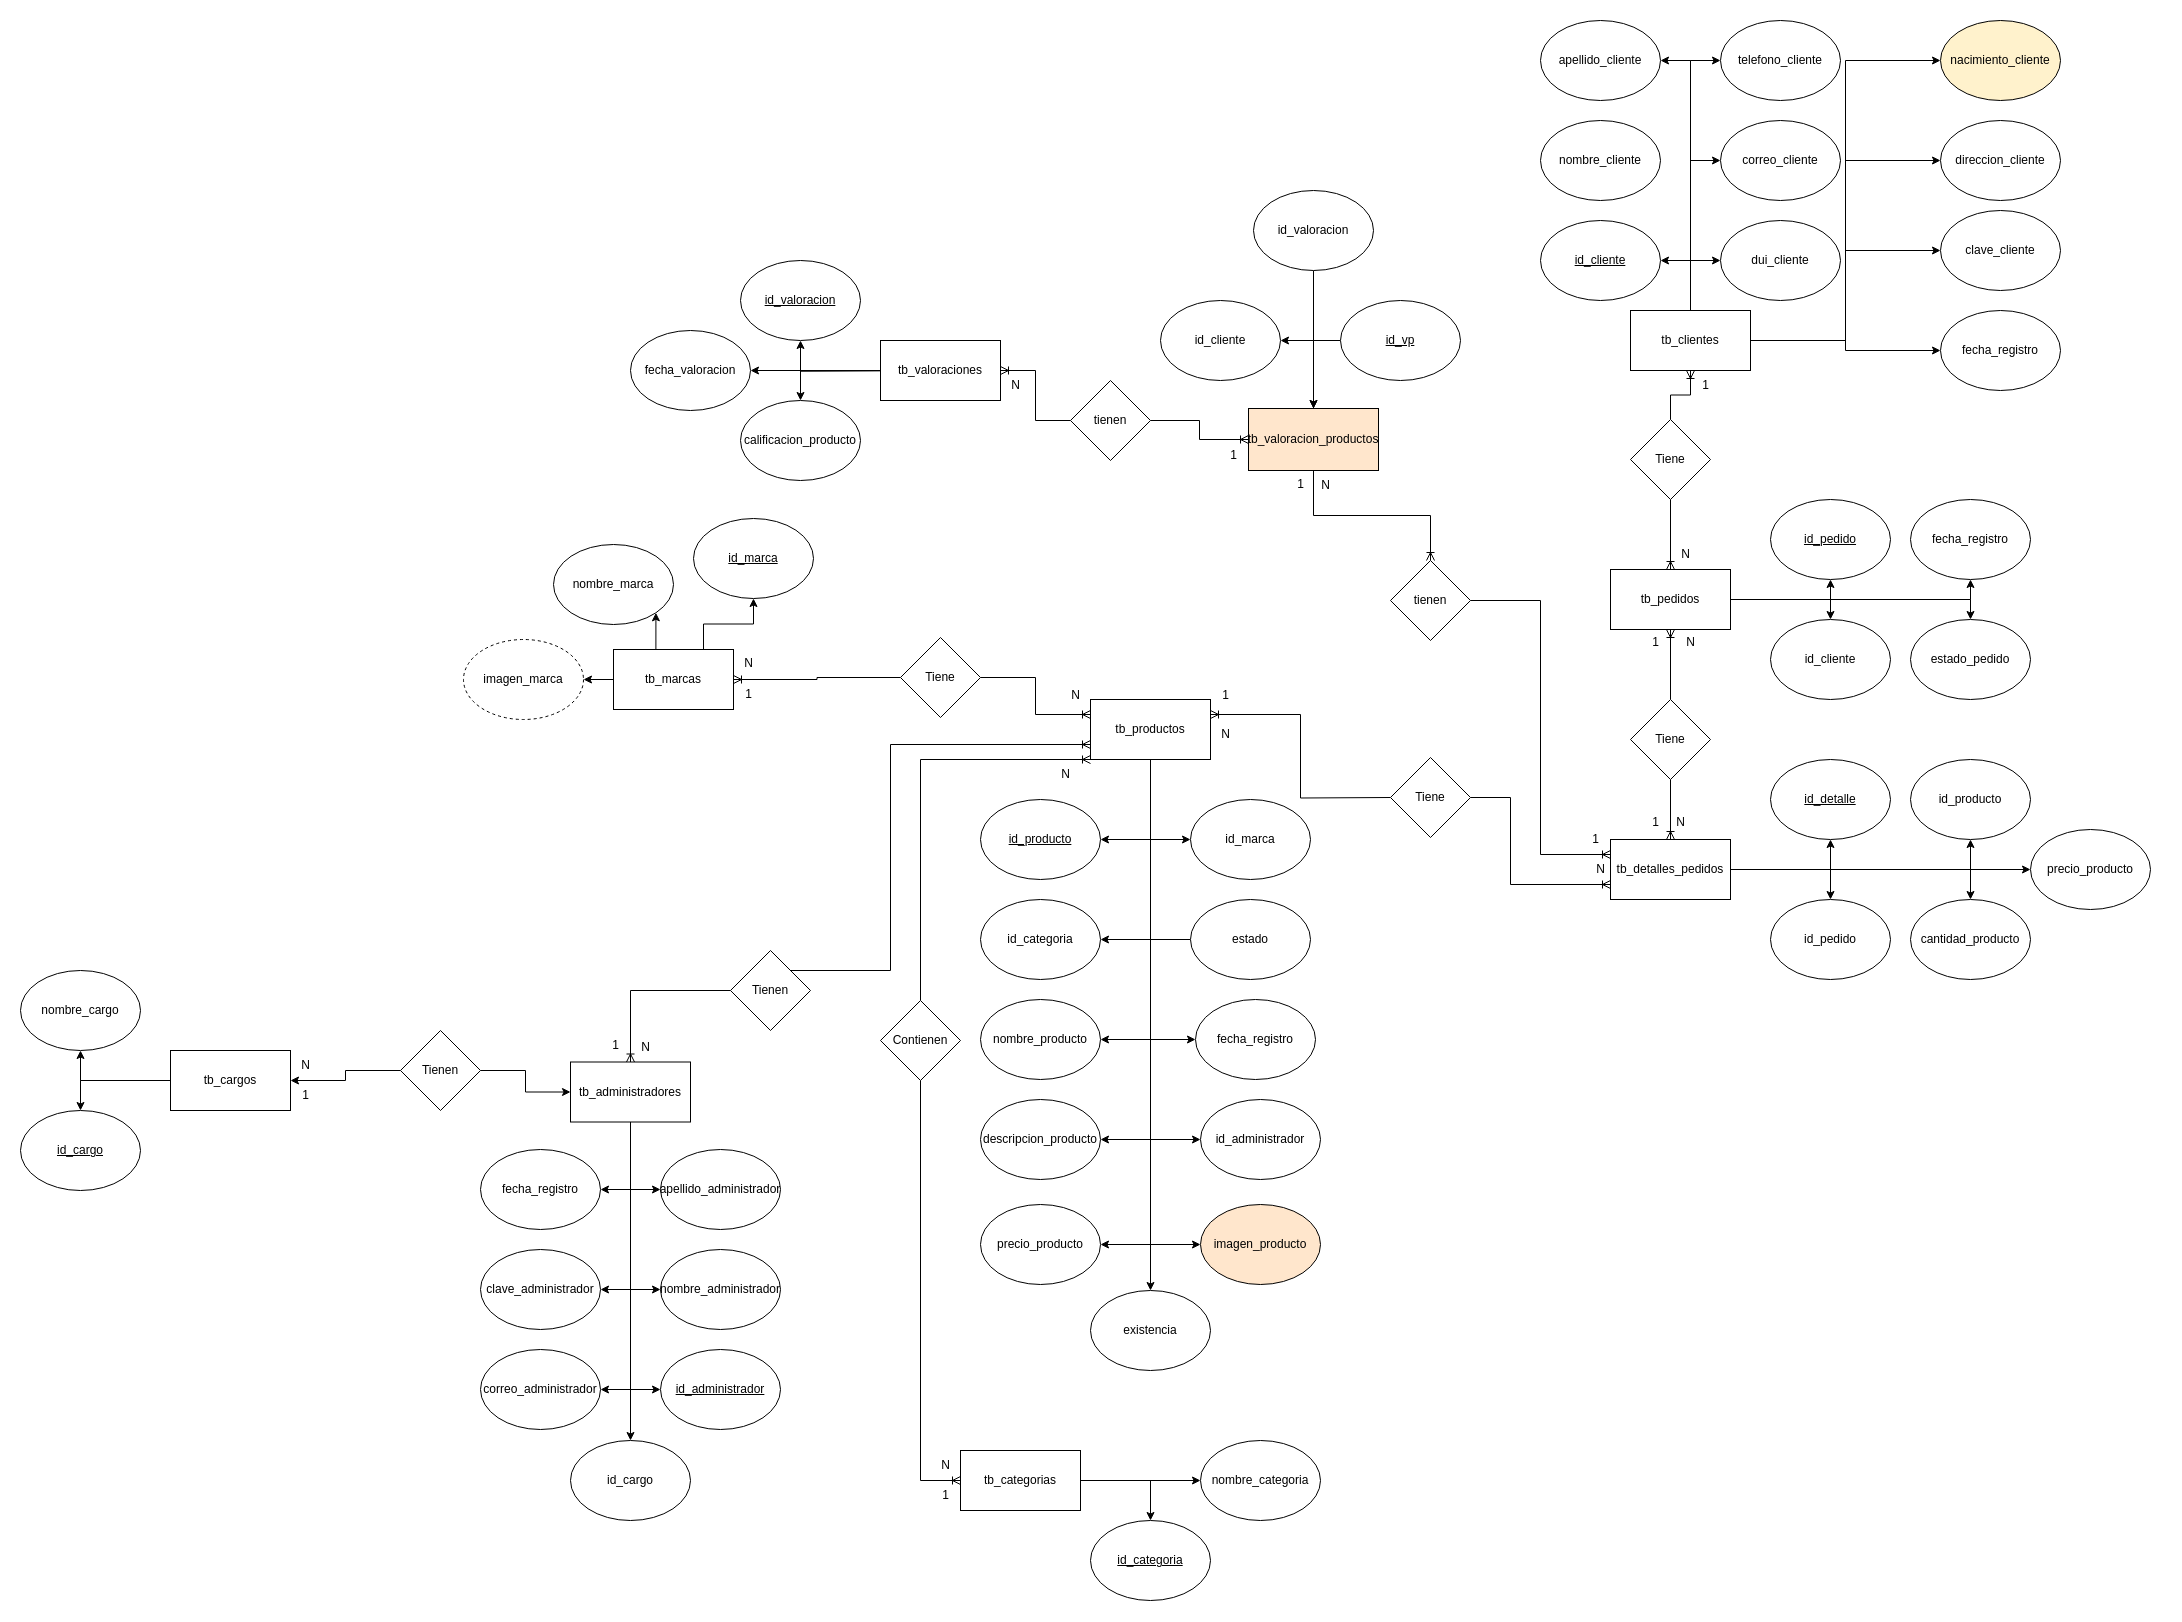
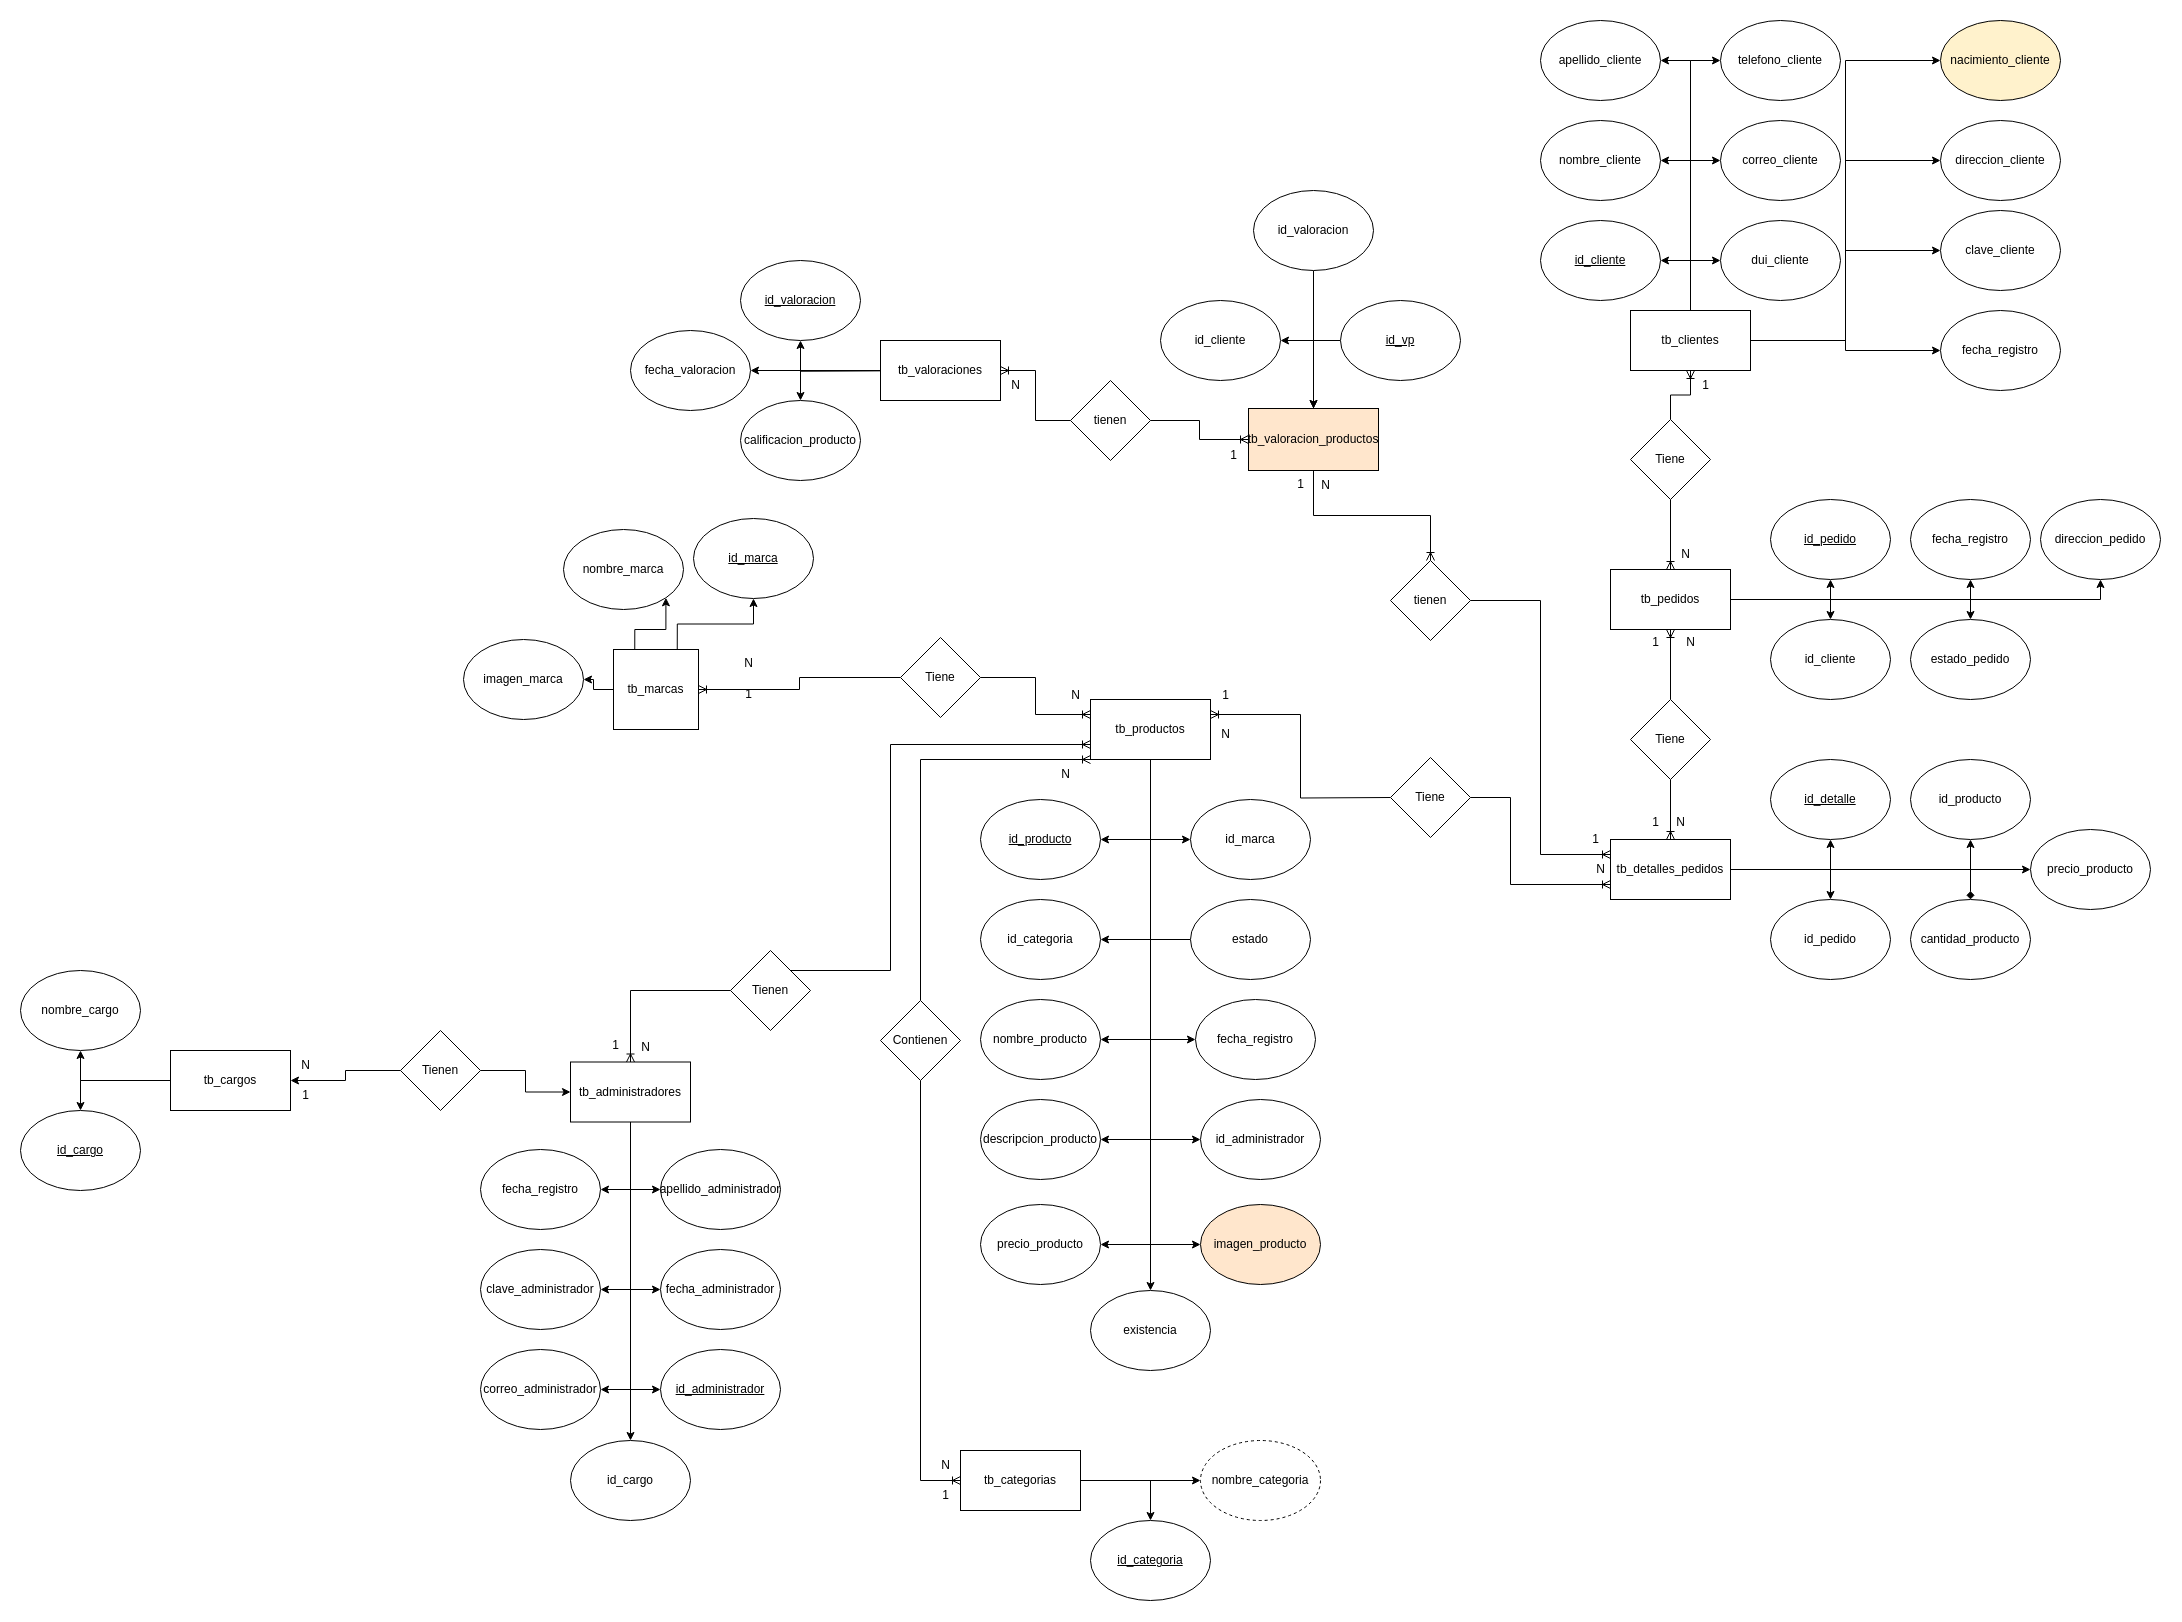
none -> (1678, 161)
none -> (2101, 540)
(614, 585) -> (624, 570)
none -> (2043, 600)
(524, 680) -> (524, 680)
(674, 680) -> (656, 690)
(1971, 891) -> (1971, 891)
(721, 1290) -> (721, 1290)
(1261, 1481) -> (1261, 1481)
